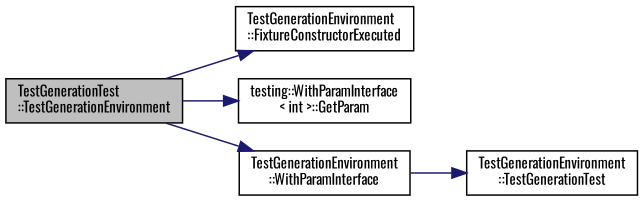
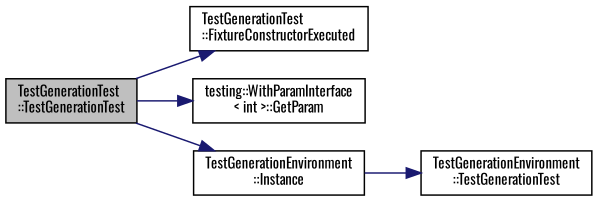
(325, 29) -> (279, 29)
(94, 101) -> (71, 101)
(325, 173) -> (279, 173)
